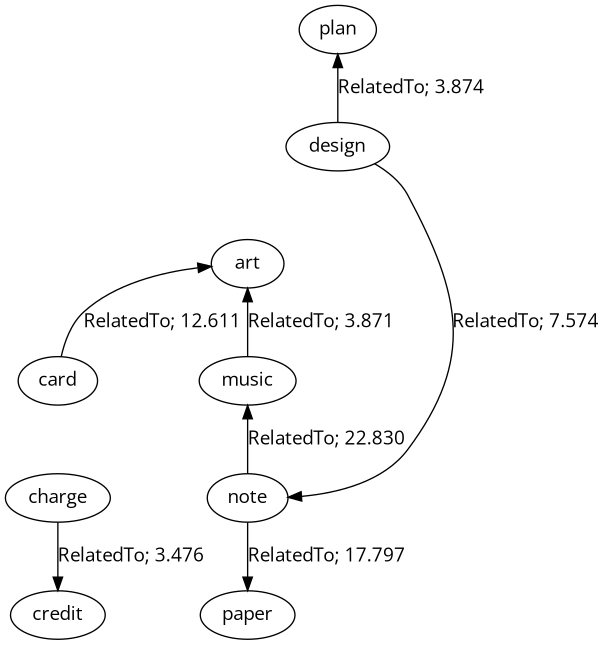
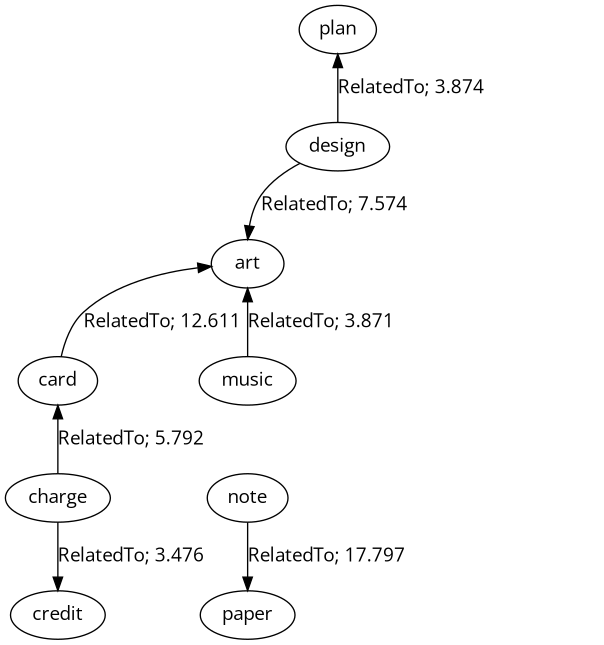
(451, 360) -> (267, 188)
none -> (58, 446)
(248, 446) -> none
